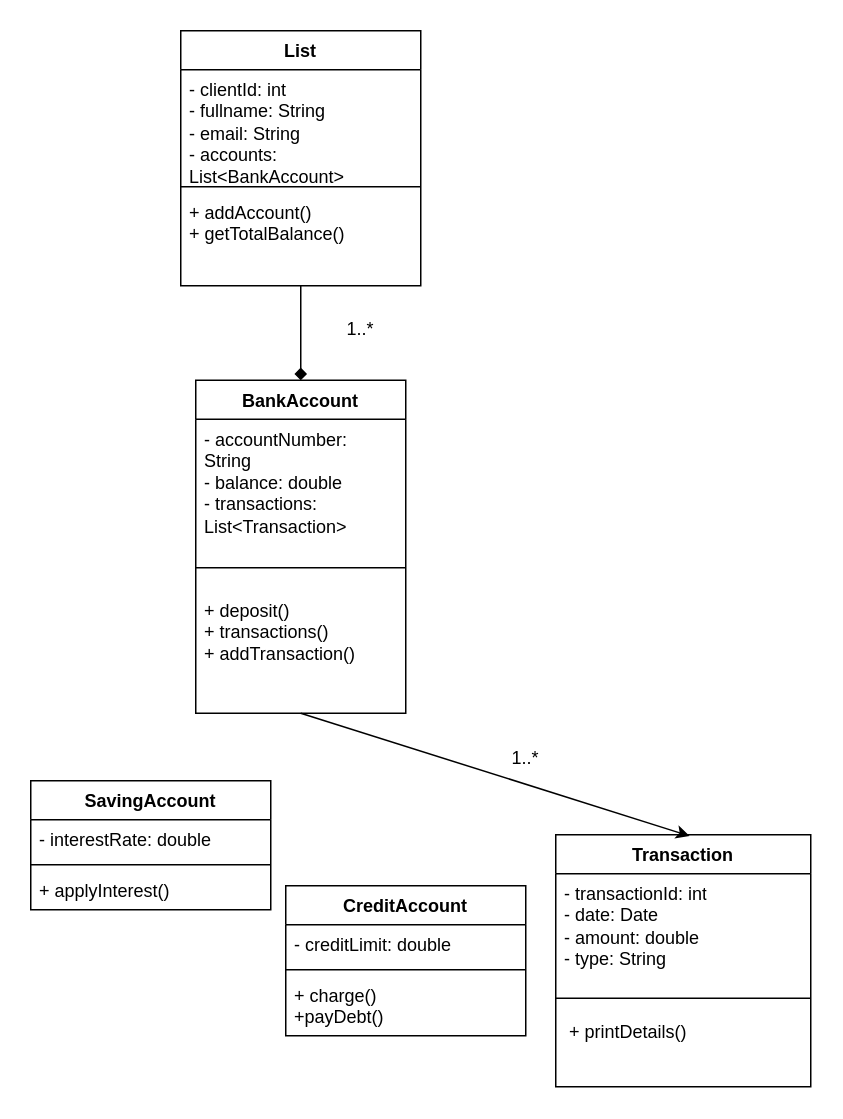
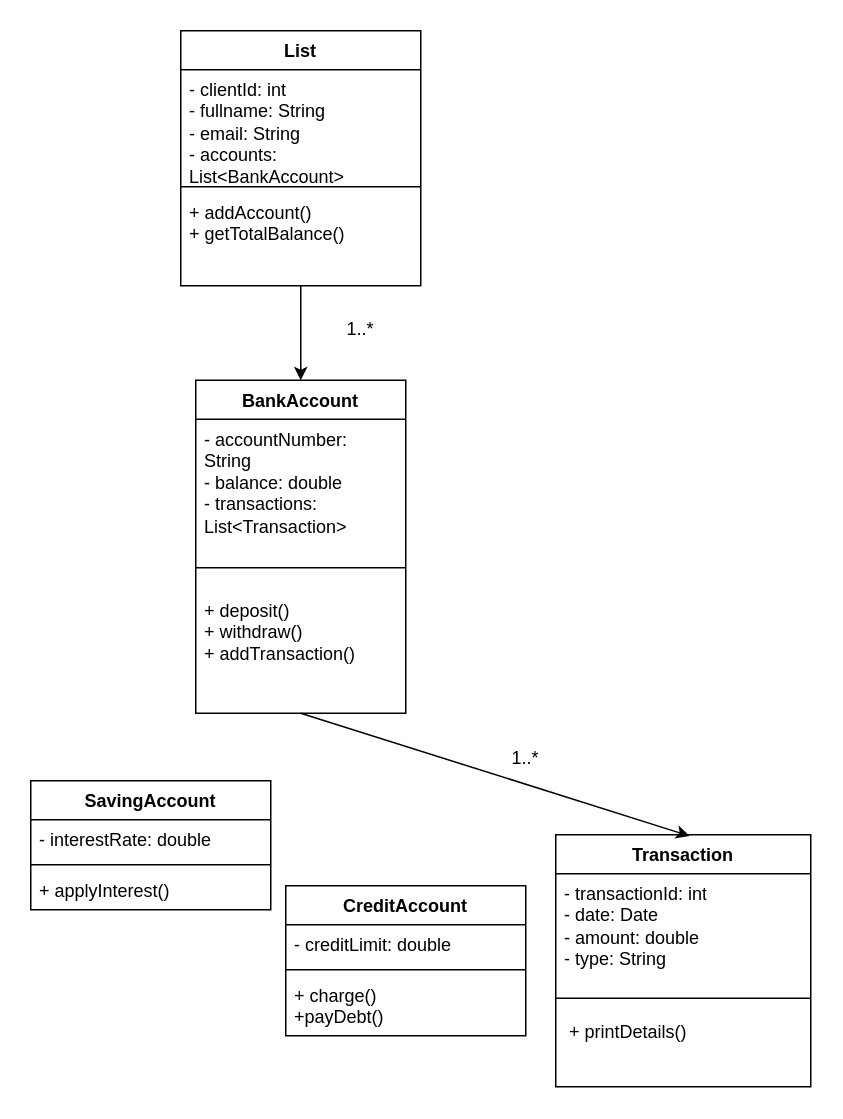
(301, 368) -> (301, 369)
(291, 633) -> (291, 633)
